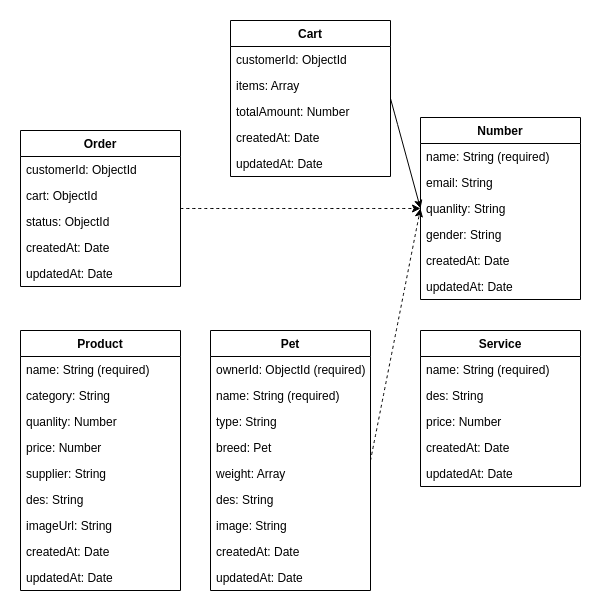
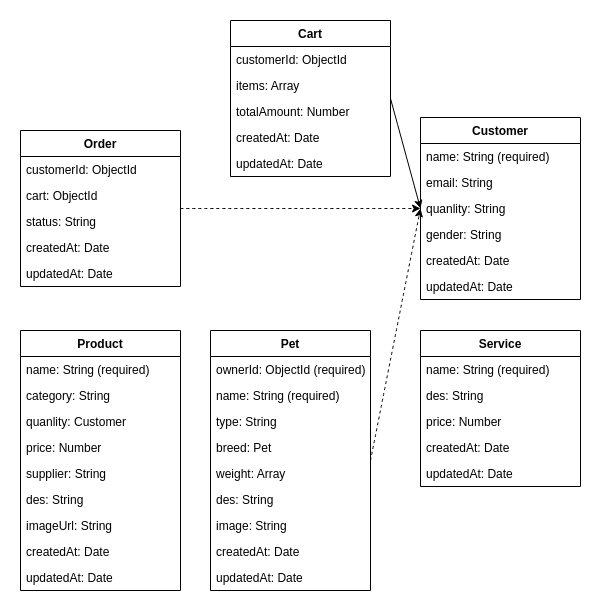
(500, 131) -> (500, 131)
(77, 222) -> (68, 222)
(74, 422) -> (80, 422)
